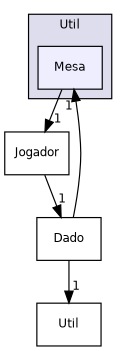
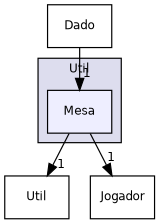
(51, 191) -> none
(69, 276) -> (61, 150)
